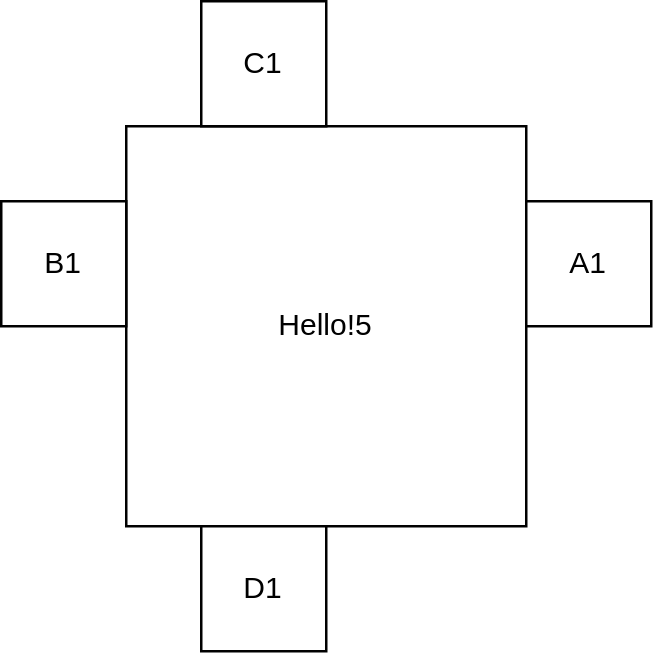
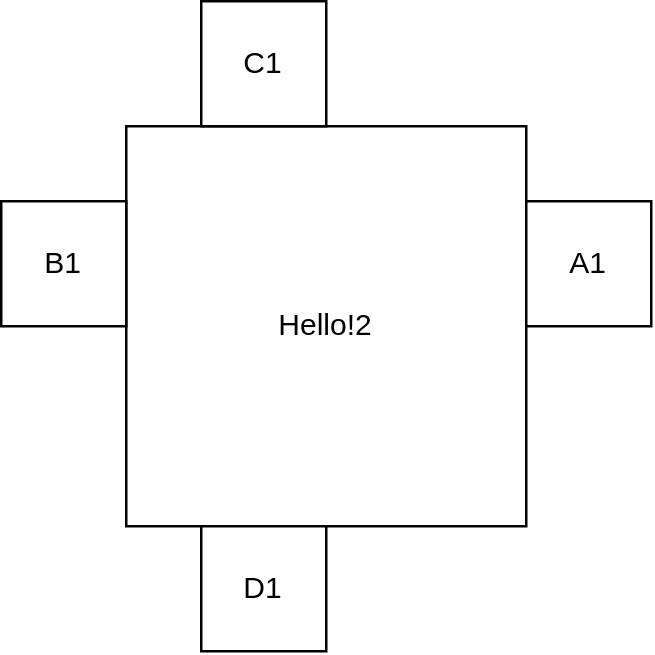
(326, 326) -> (326, 326)
